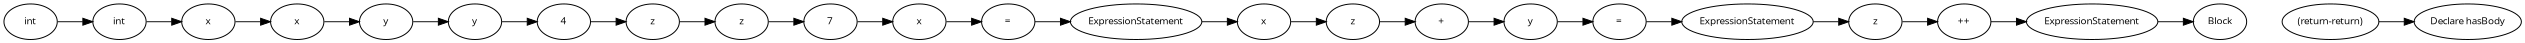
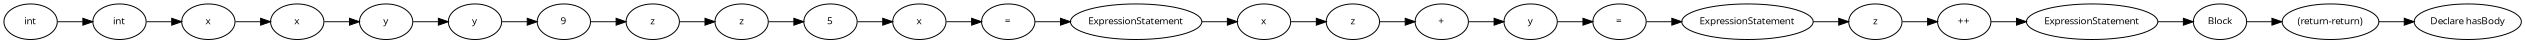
(564, 22) -> (564, 22)
(830, 22) -> (830, 22)
none -> (2259, 22)
